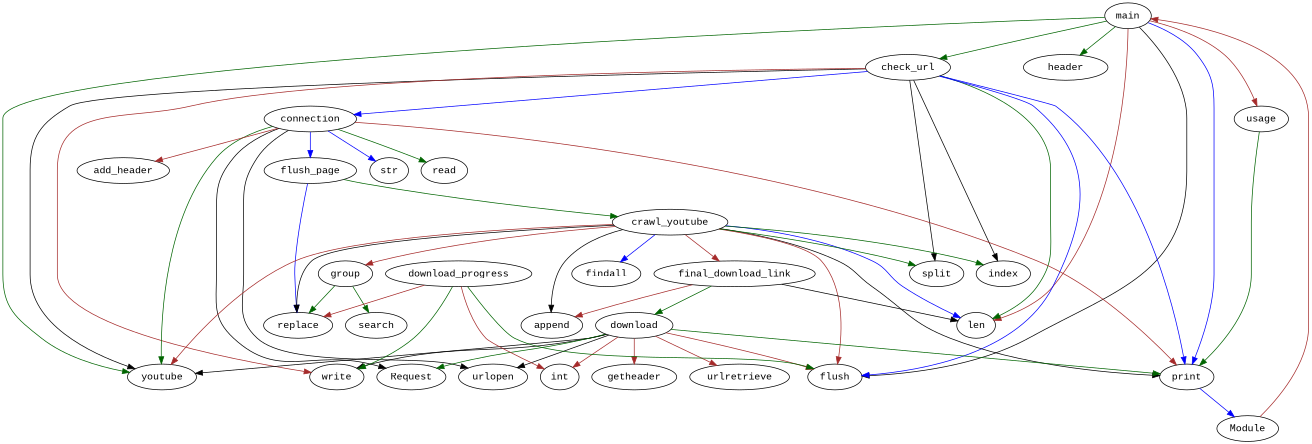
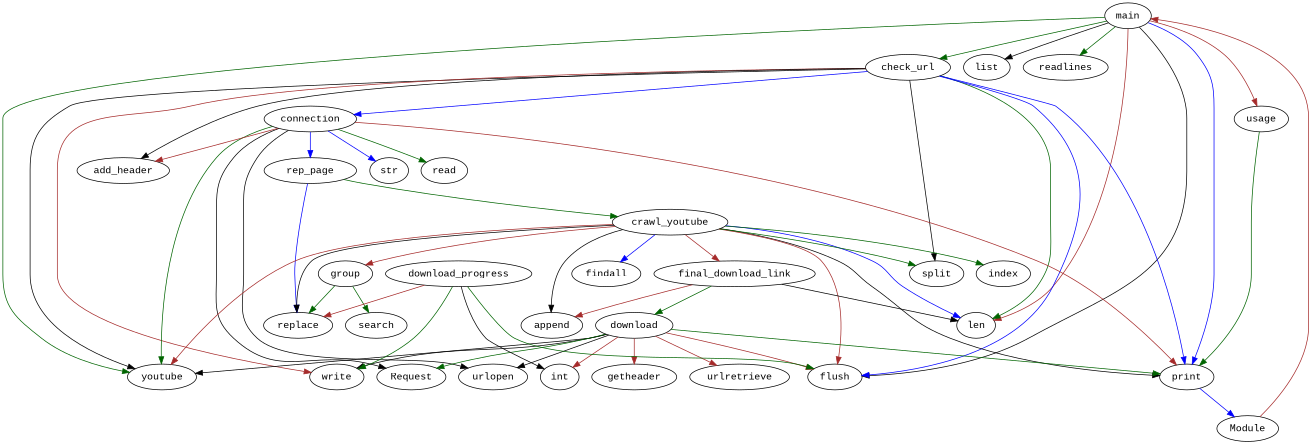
none -> (987, 67)
(1066, 67) -> (1066, 67)
(954, 167) -> (373, 89)
(310, 171) -> (310, 171)
(486, 339) -> (486, 339)
